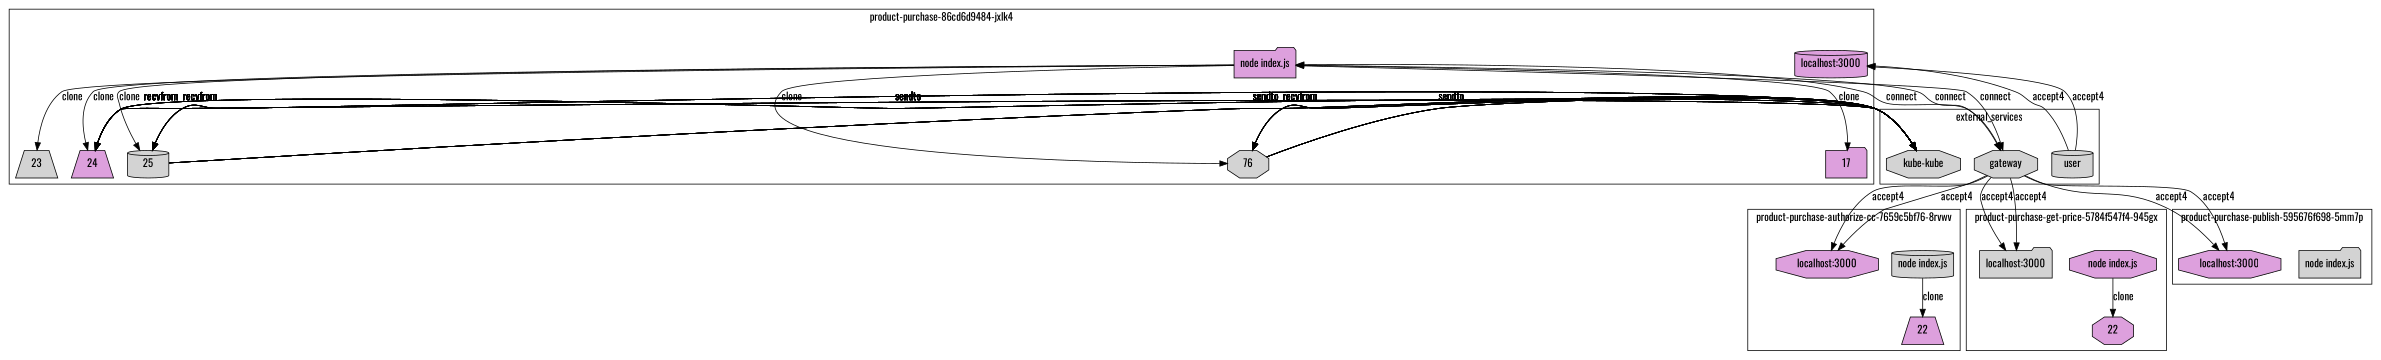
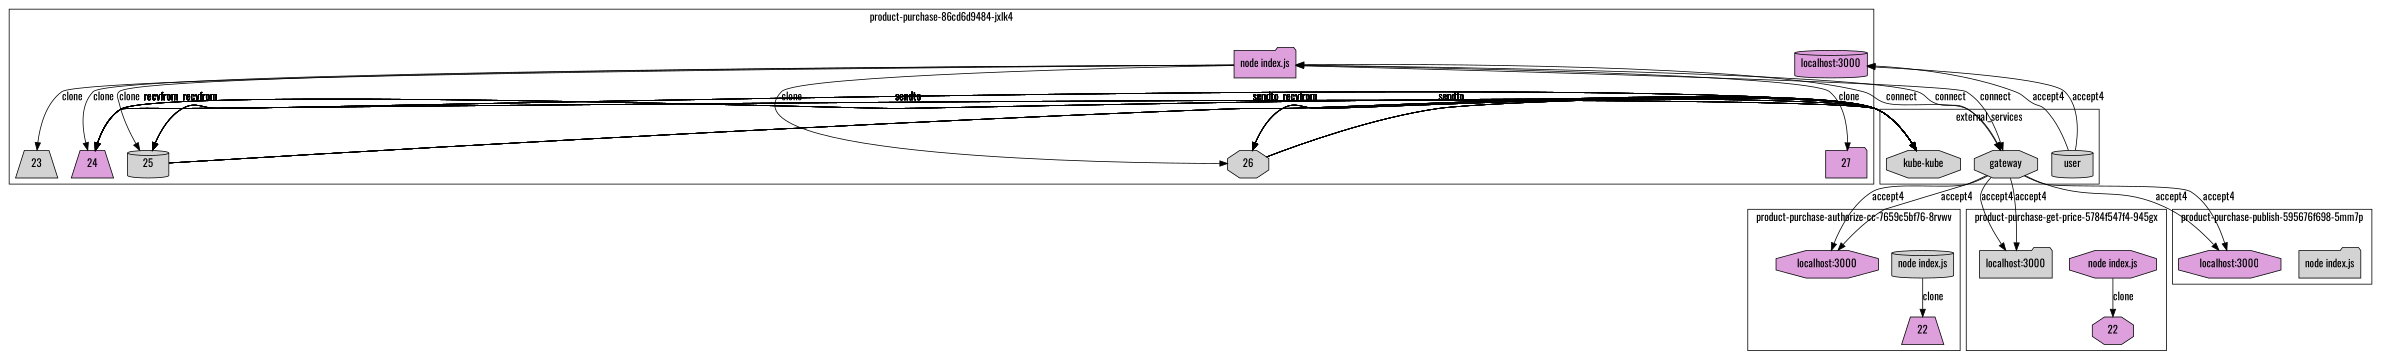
(1248, 164) -> (1248, 164)
(1846, 164) -> (1846, 164)
